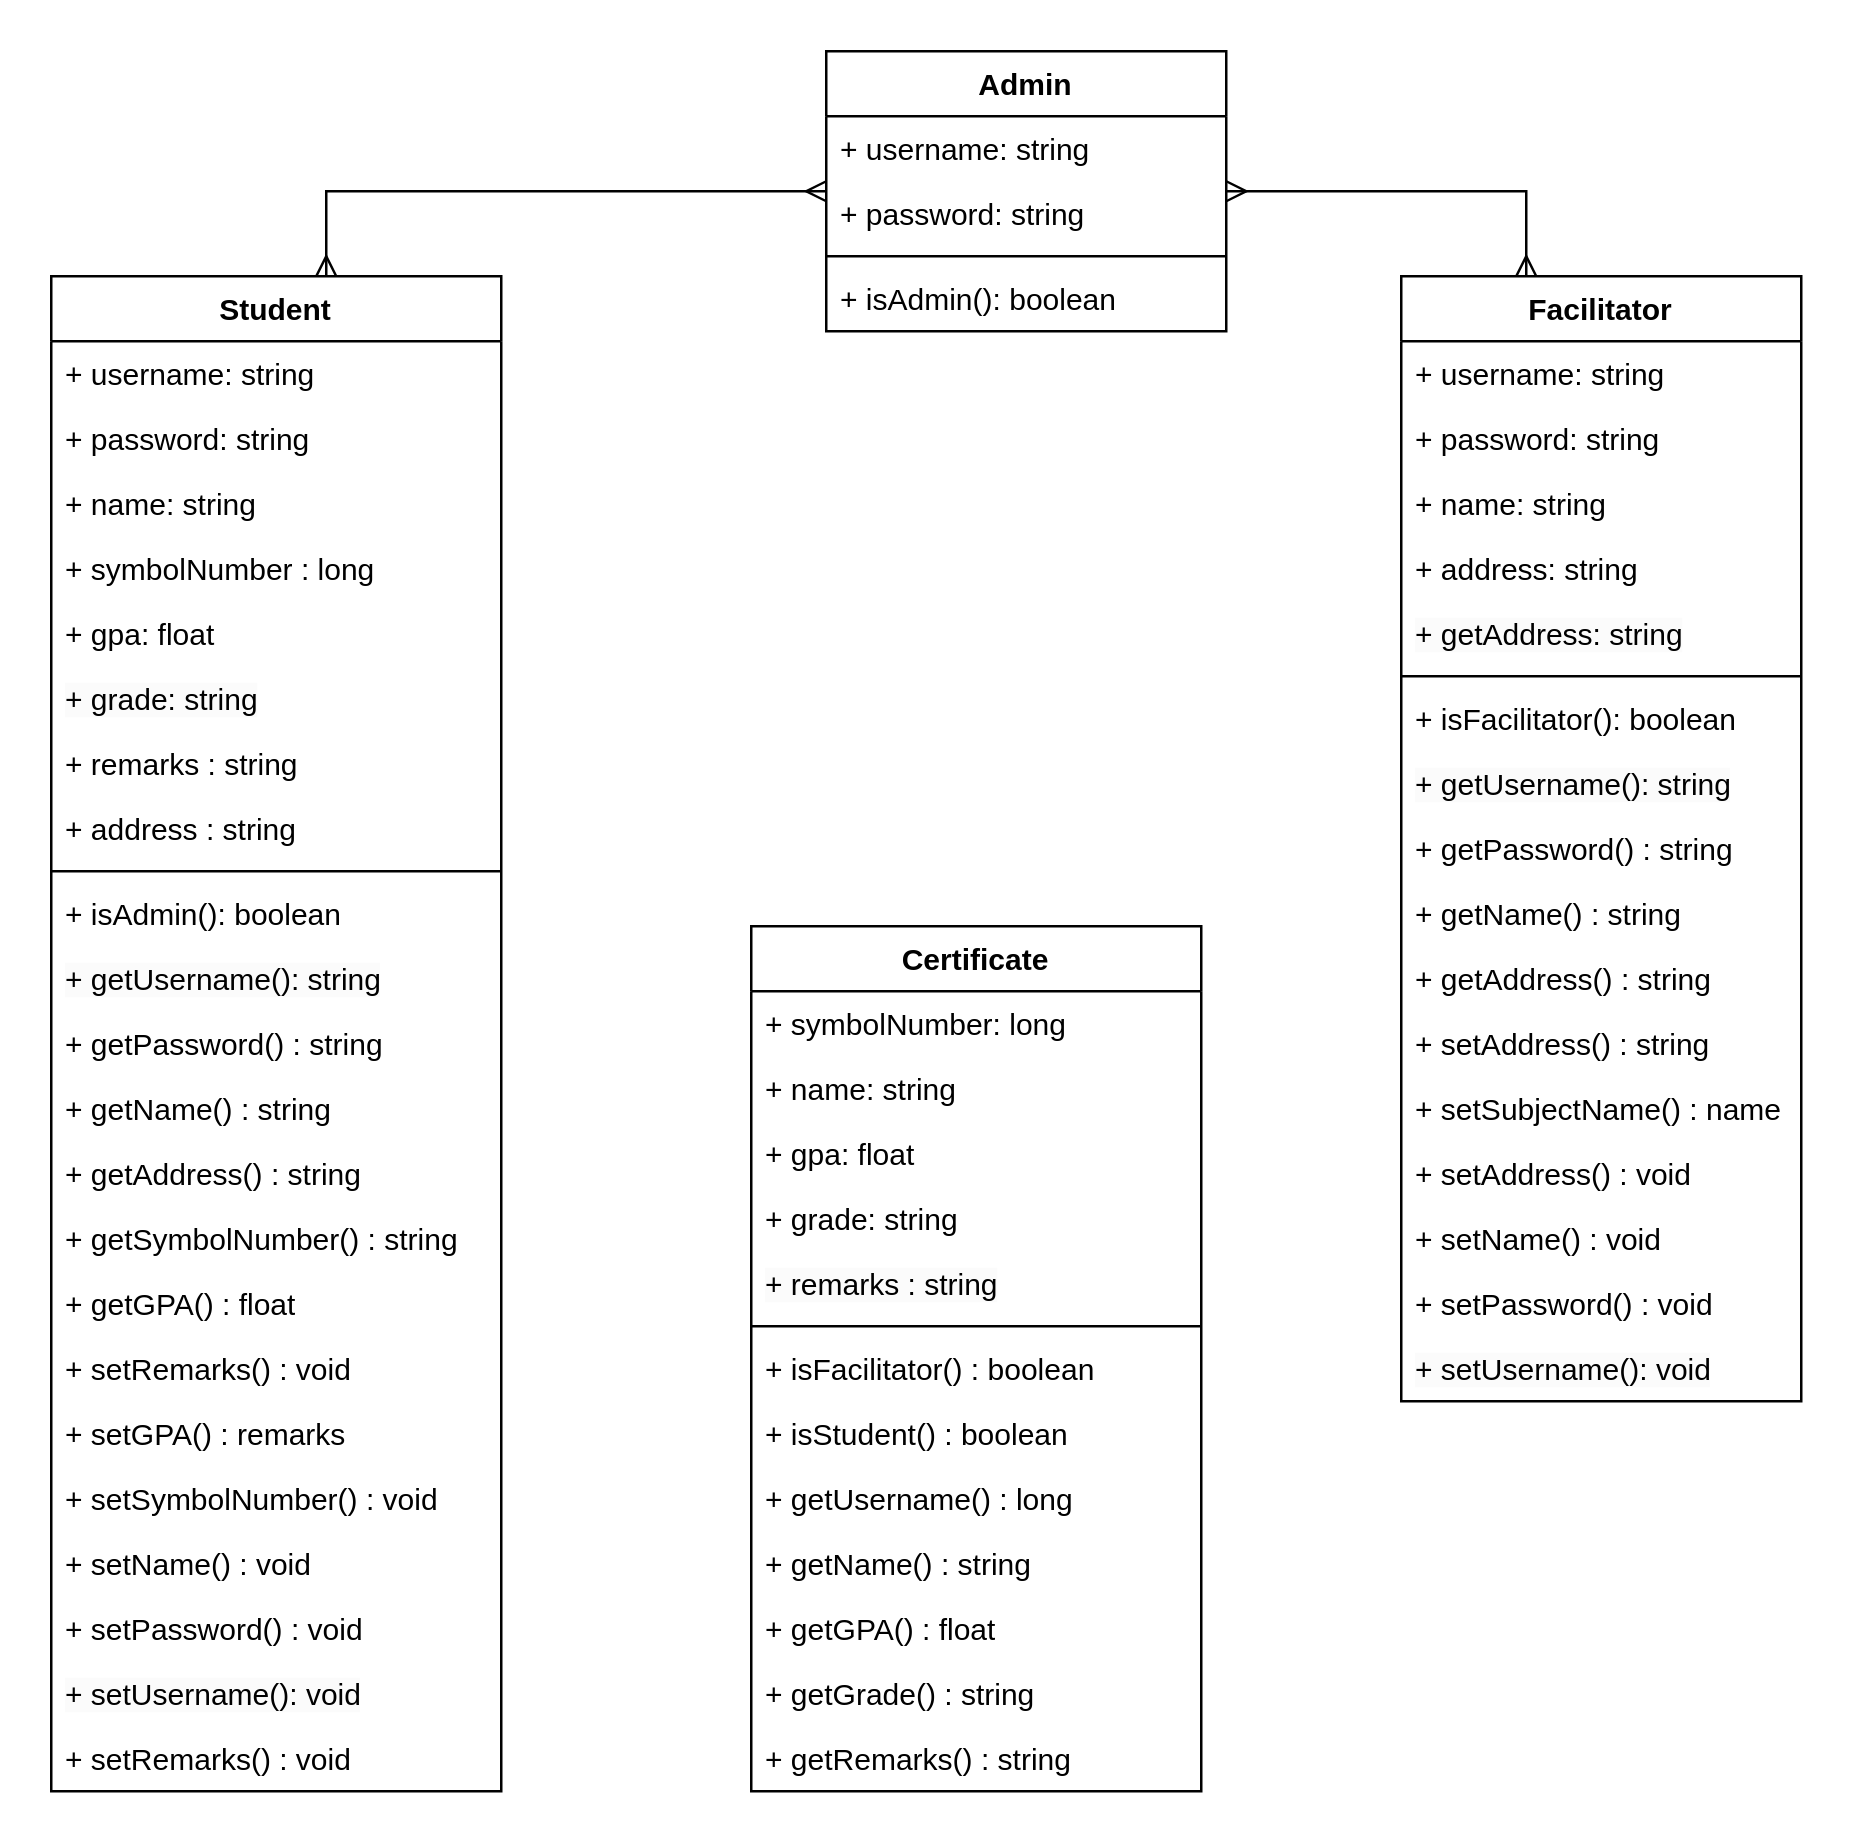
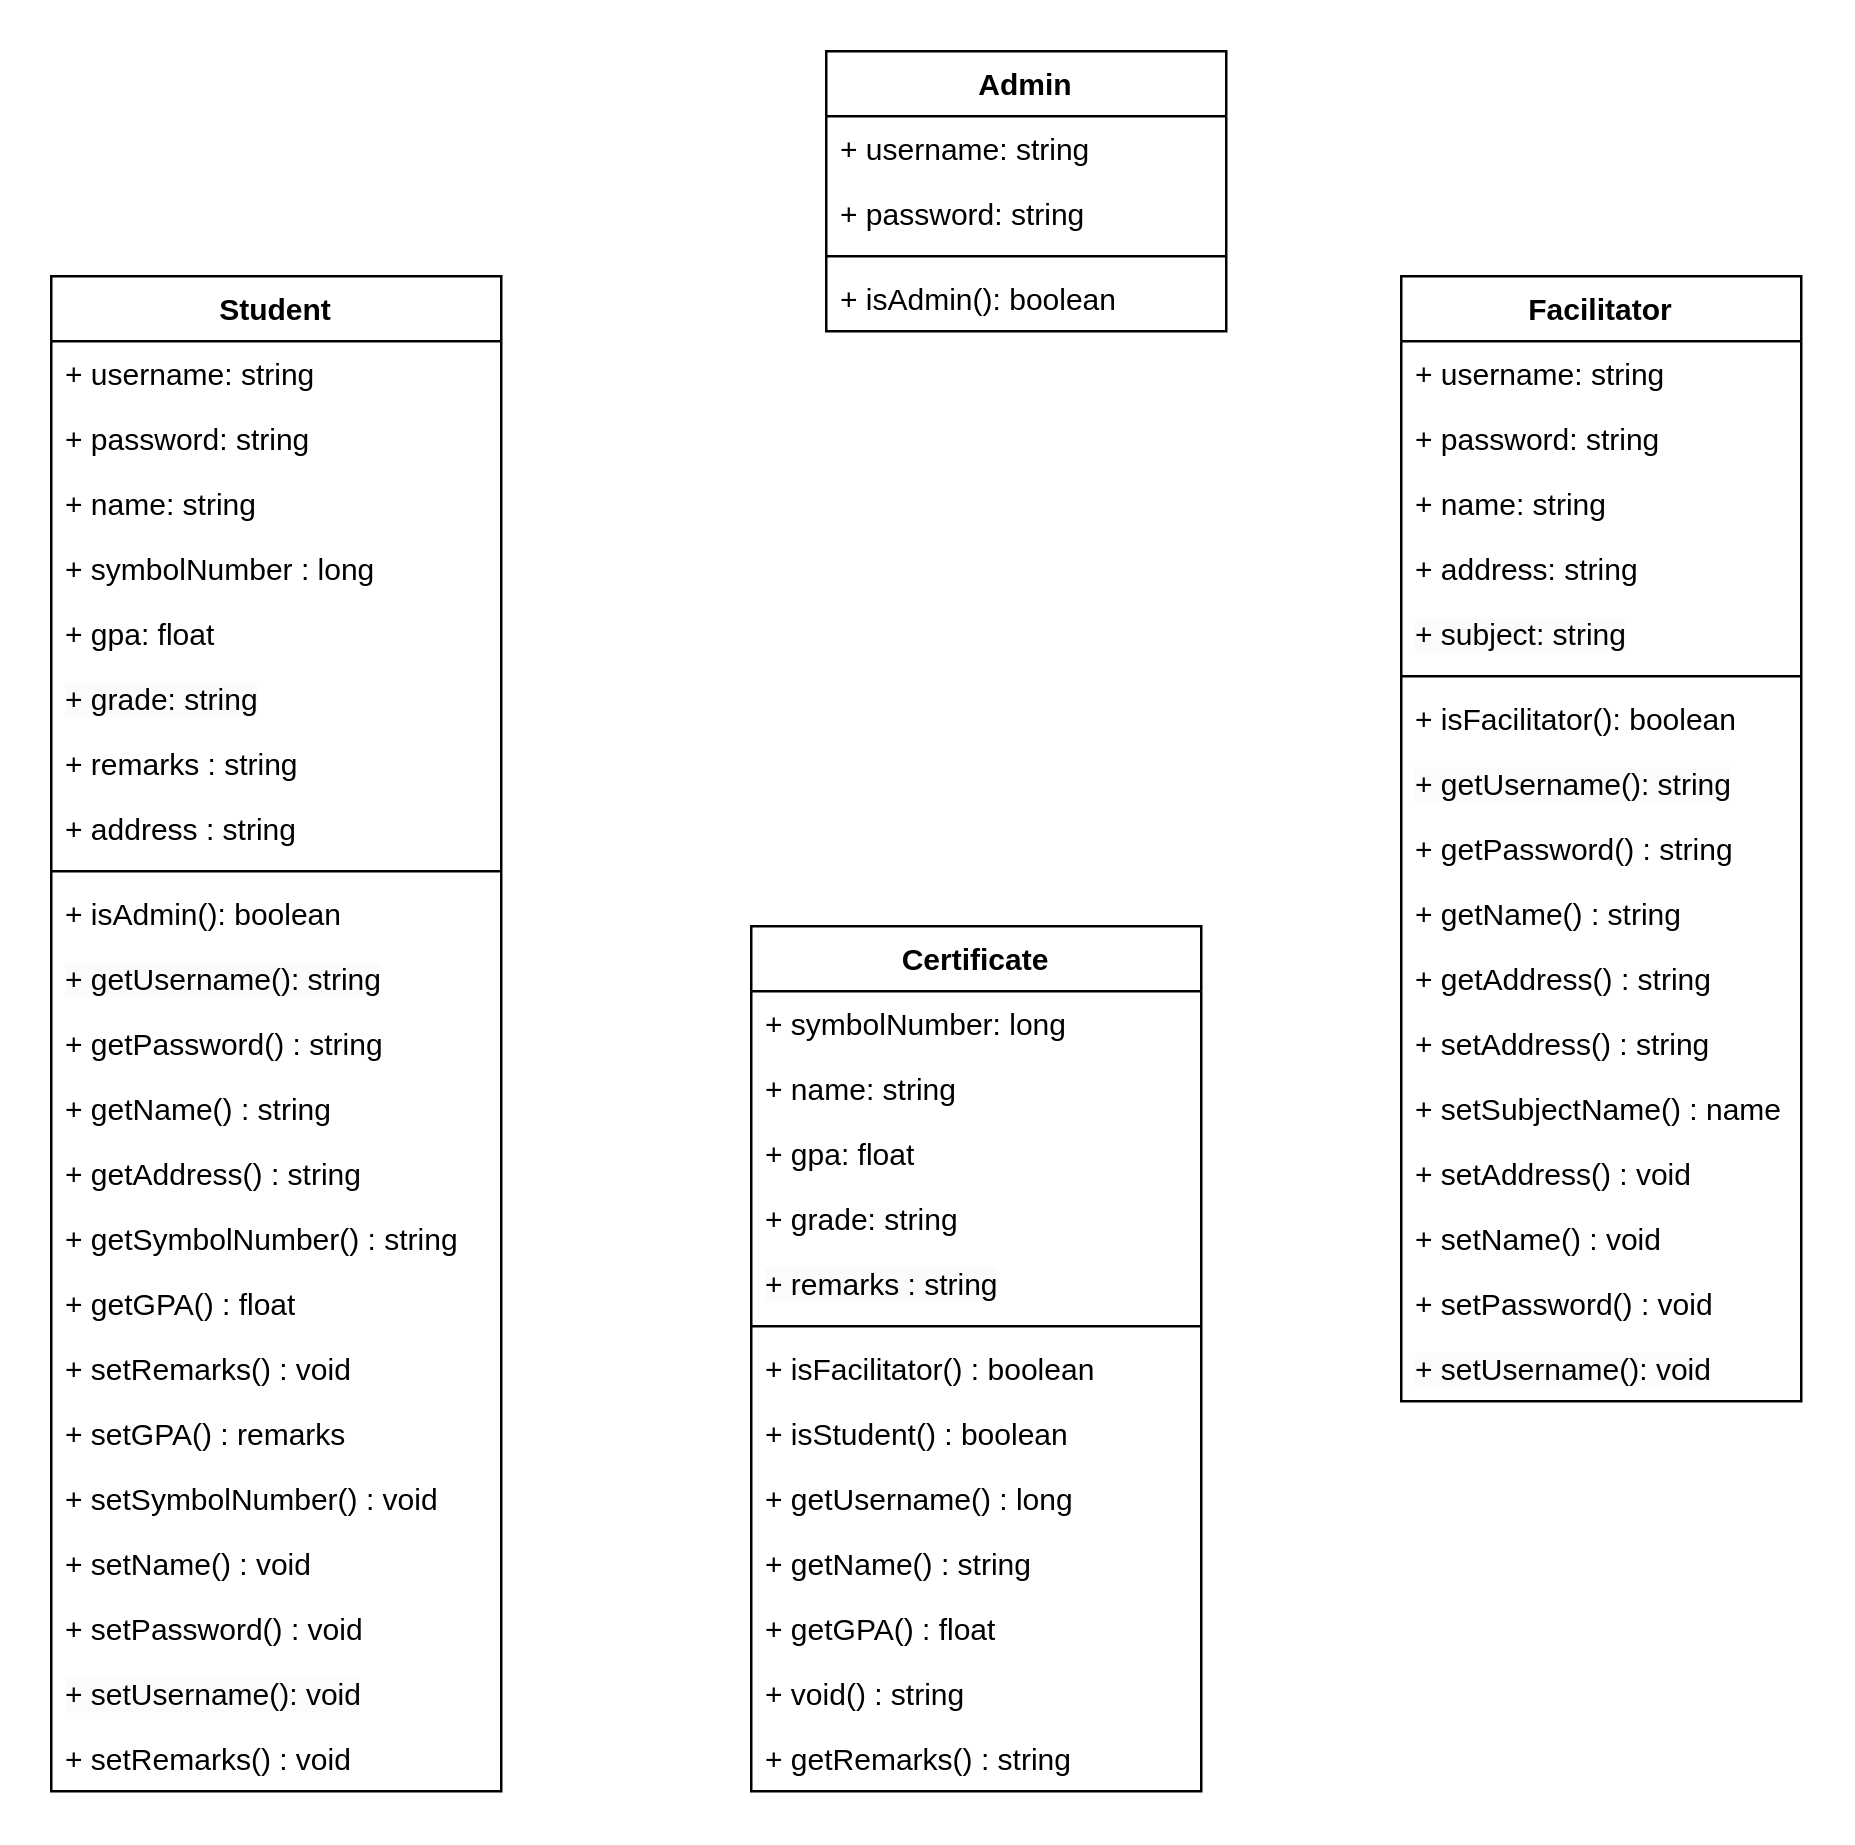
(532, 191) -> none
(1420, 191) -> none
(1569, 637) -> (1543, 637)
(923, 1697) -> (886, 1697)
